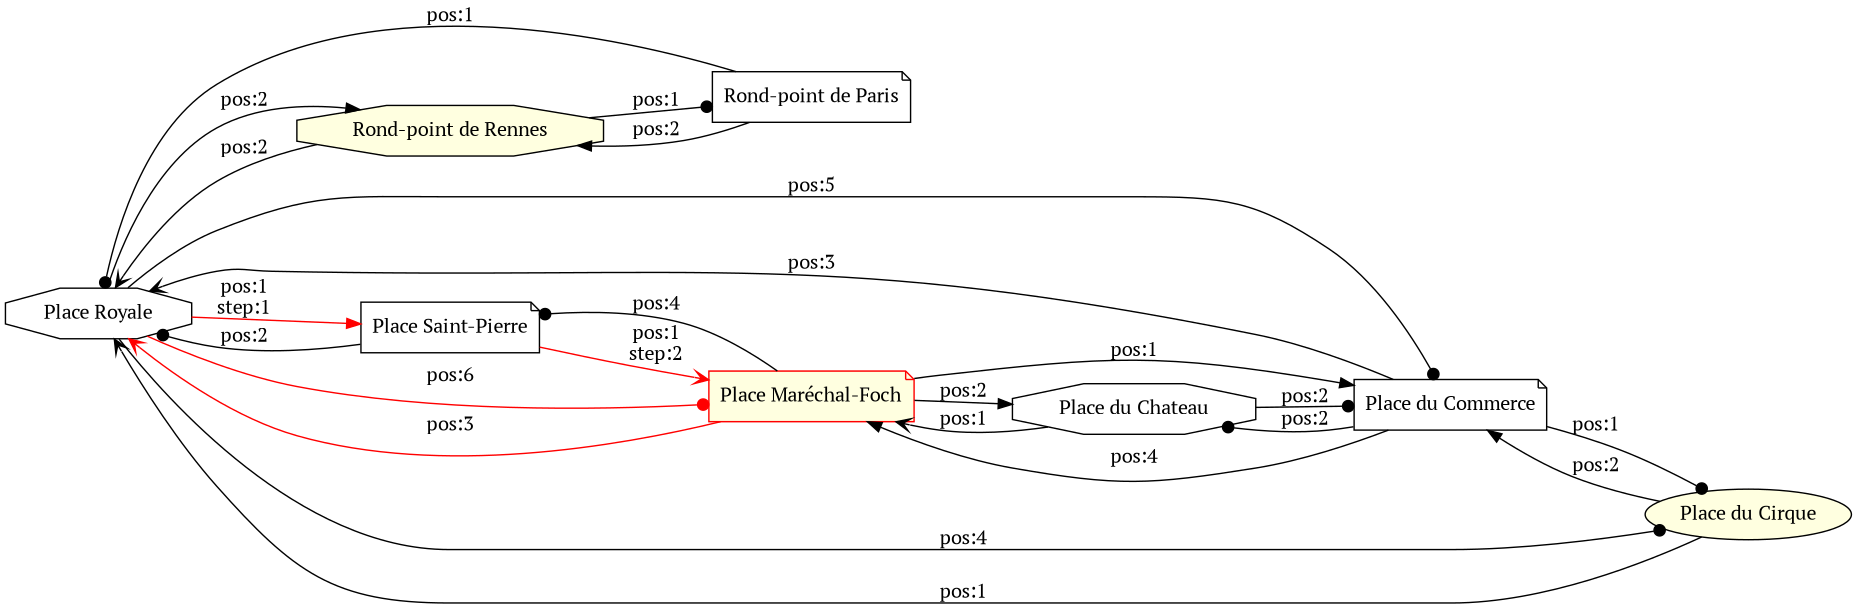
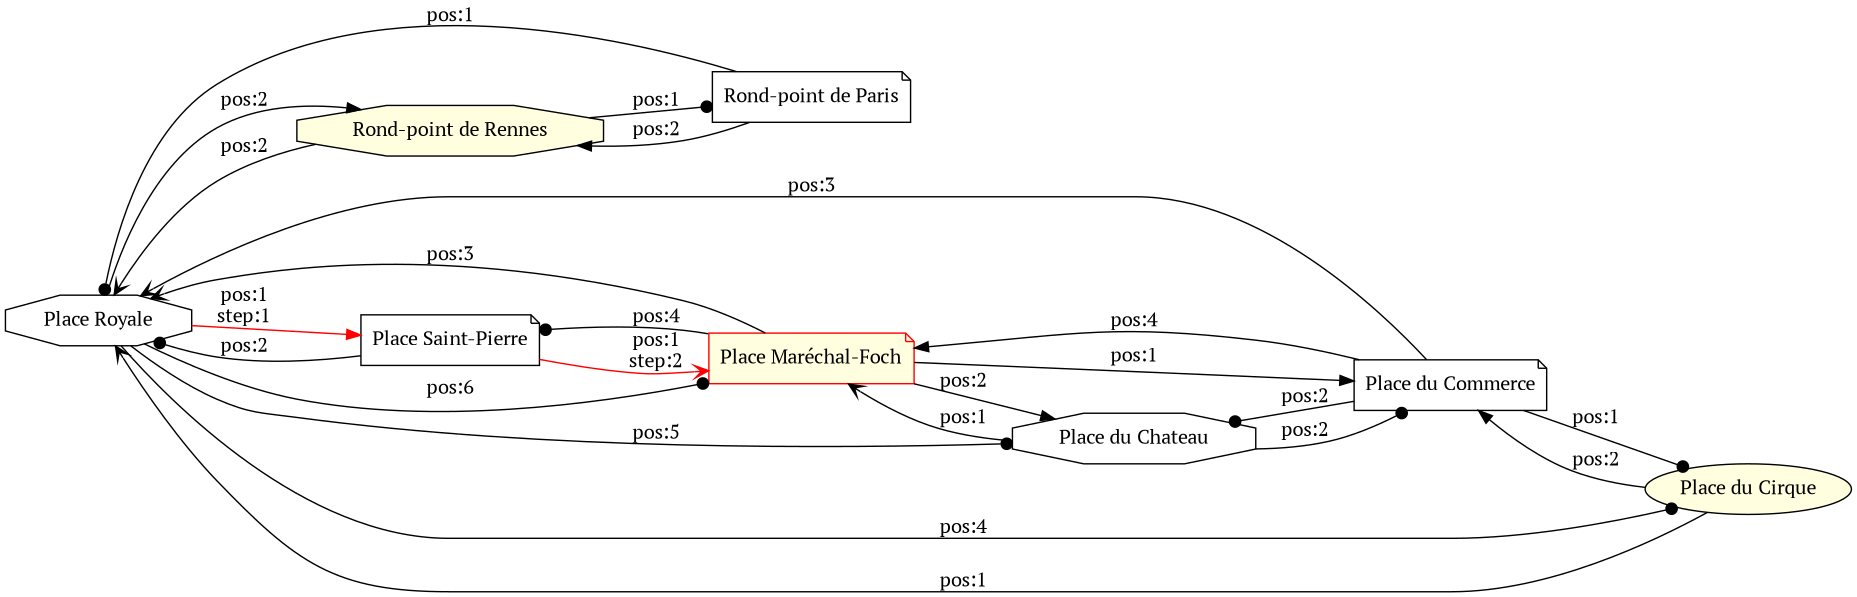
(802, 197) -> (556, 440)
(417, 402) -> (416, 411)
(419, 455) -> (468, 267)
